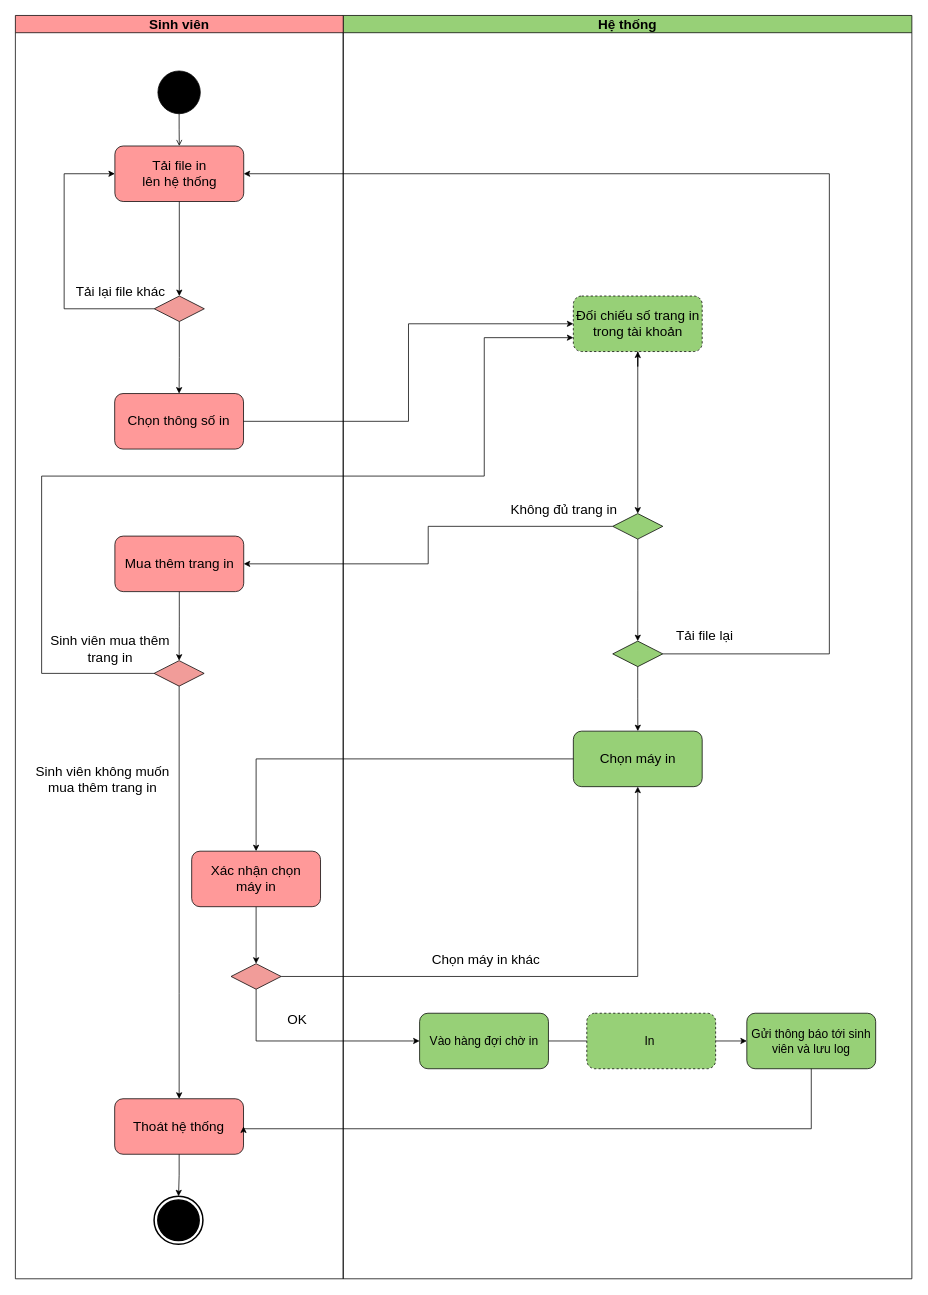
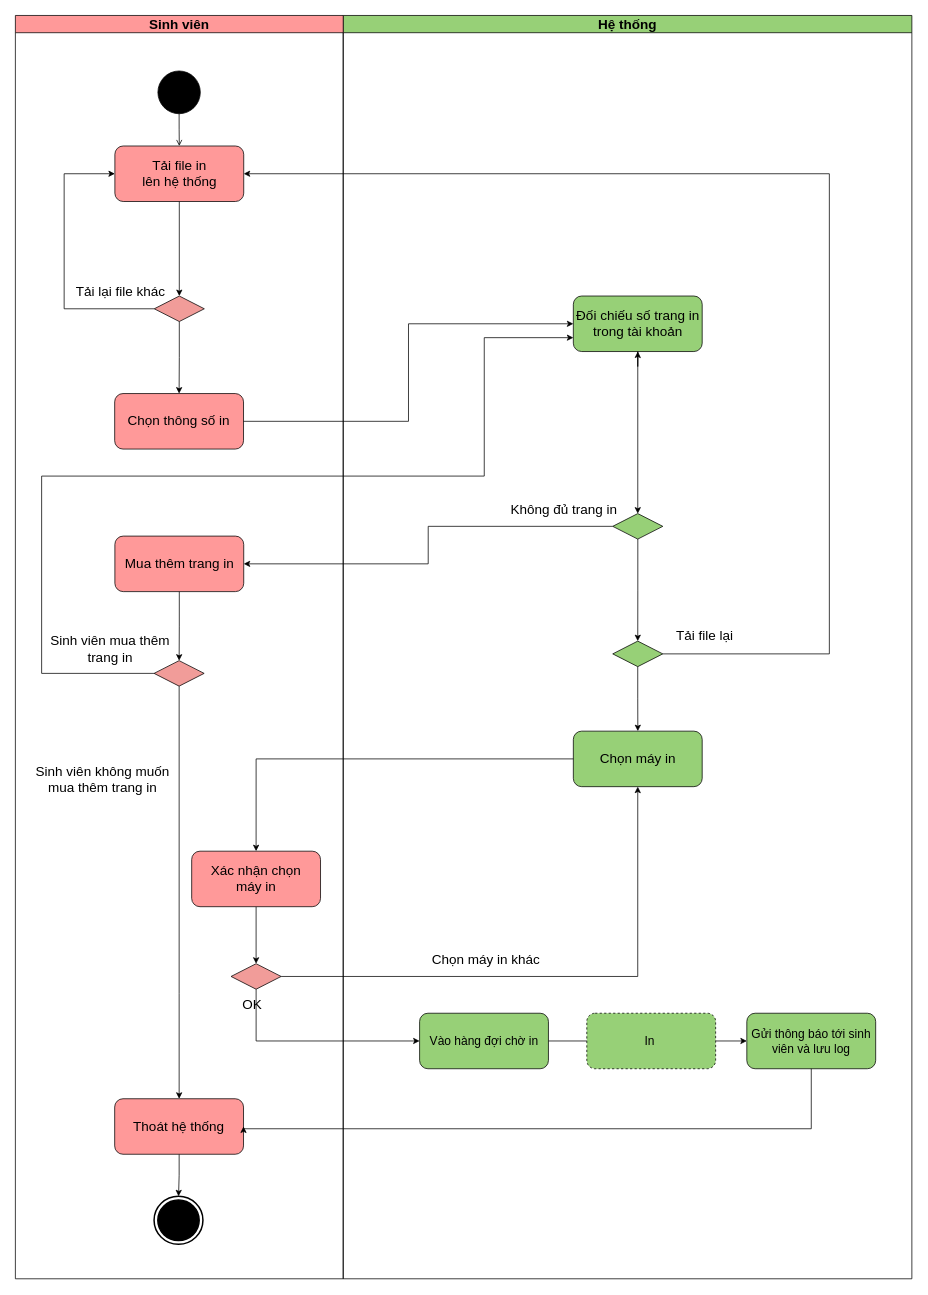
(638, 324) -> (638, 324)
(297, 1020) -> (252, 1005)
